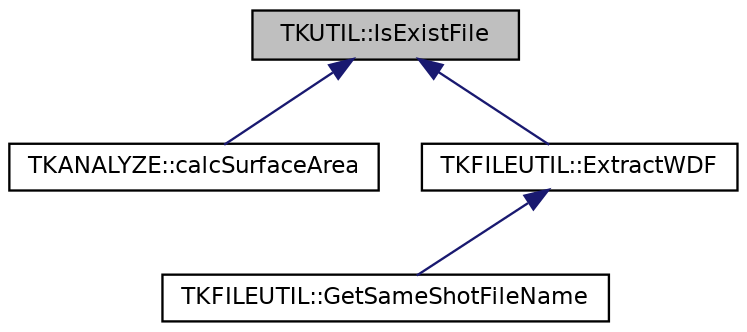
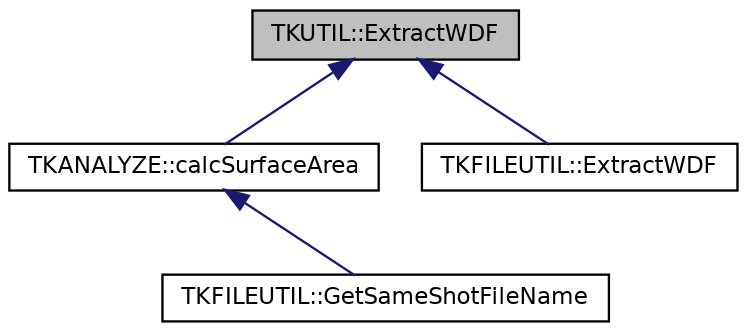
(386, 35) -> (386, 35)
(472, 239) -> (300, 239)
